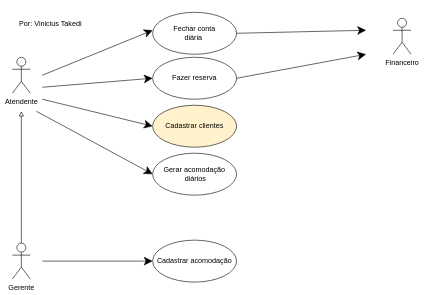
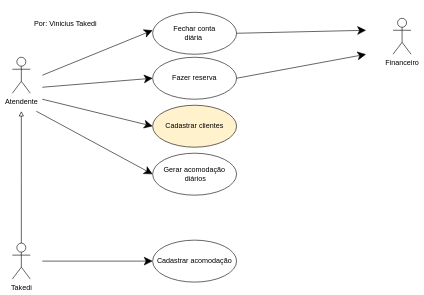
(51, 24) -> (66, 24)
(22, 288) -> (22, 288)
